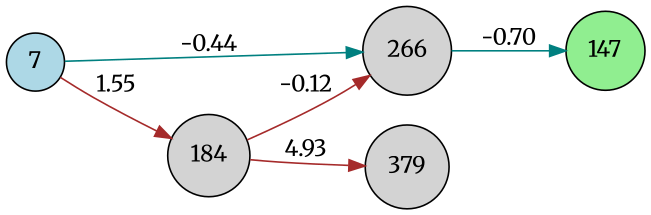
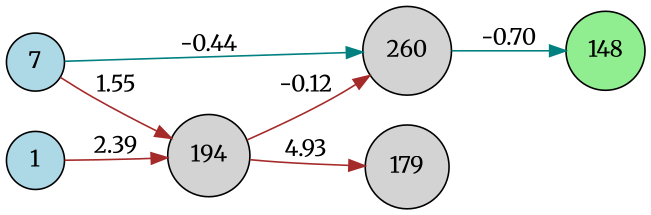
(407, 51) -> (407, 51)
(605, 51) -> (605, 51)
(209, 156) -> (209, 156)
none -> (35, 160)
(407, 167) -> (407, 167)
